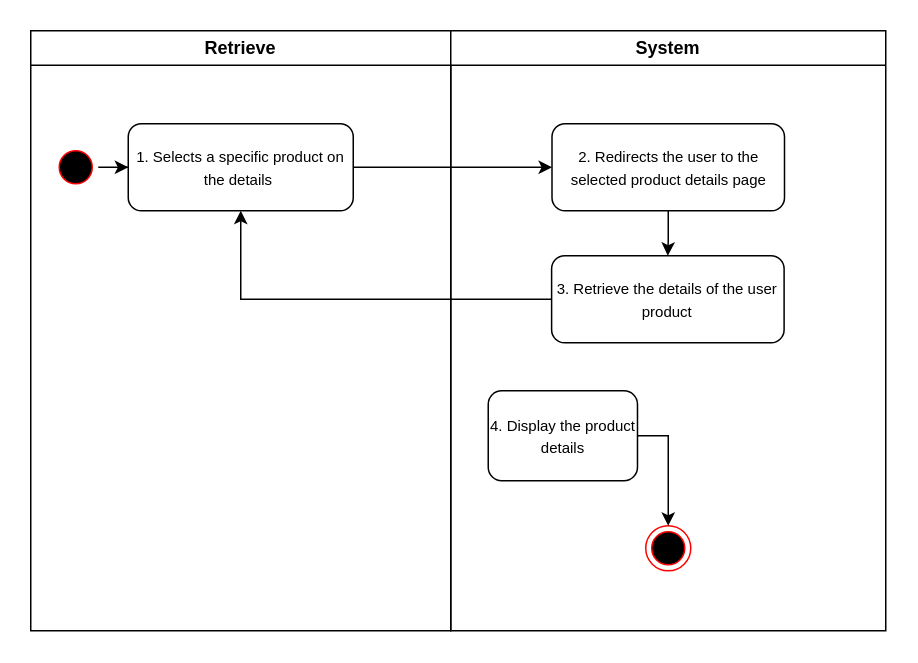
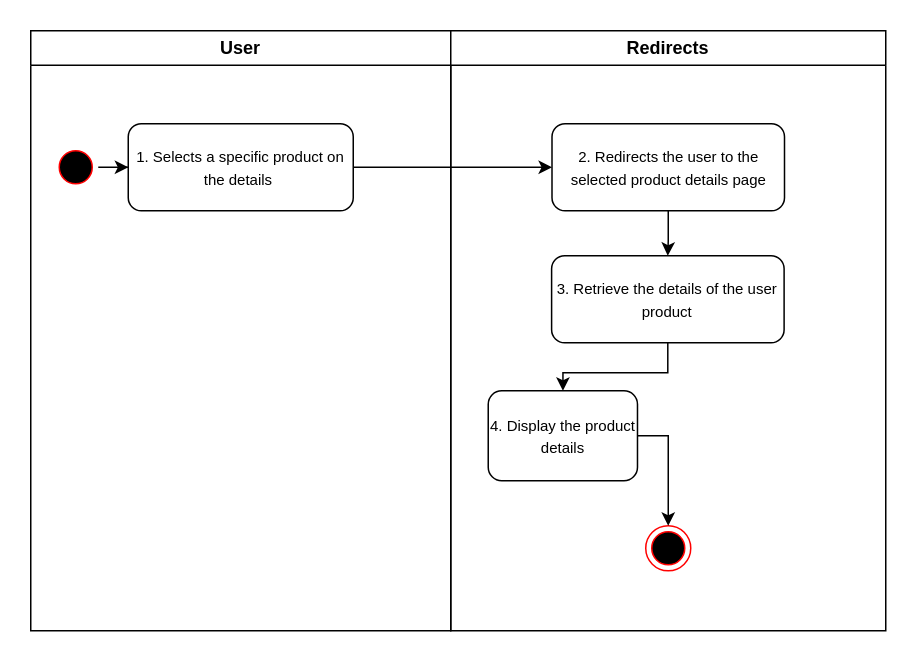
(241, 49) -> (241, 49)
(668, 49) -> (668, 49)
(357, 299) -> (626, 373)
